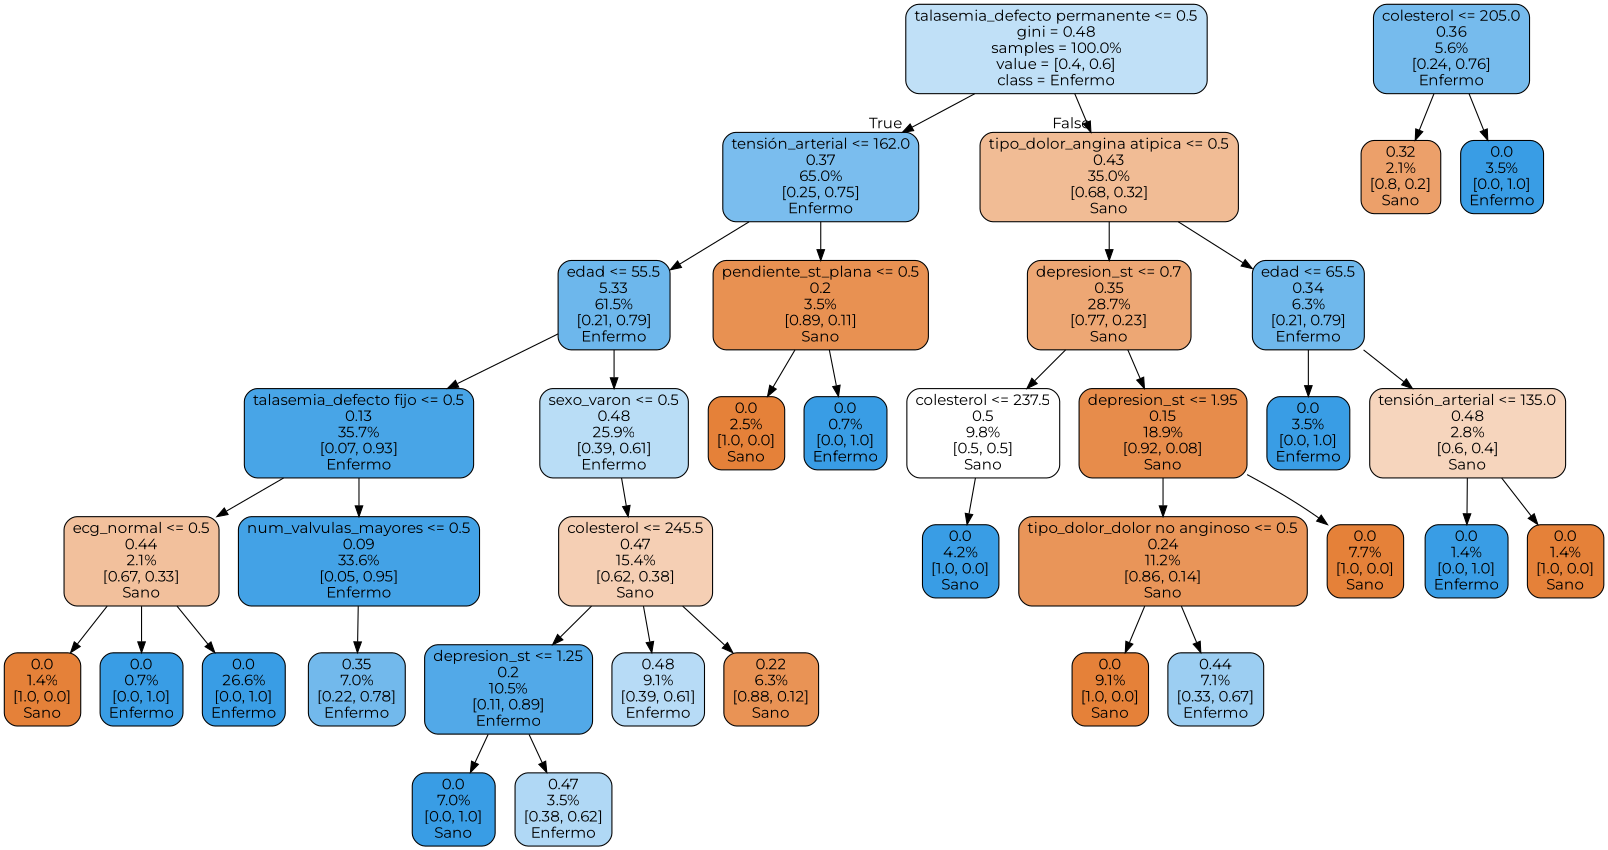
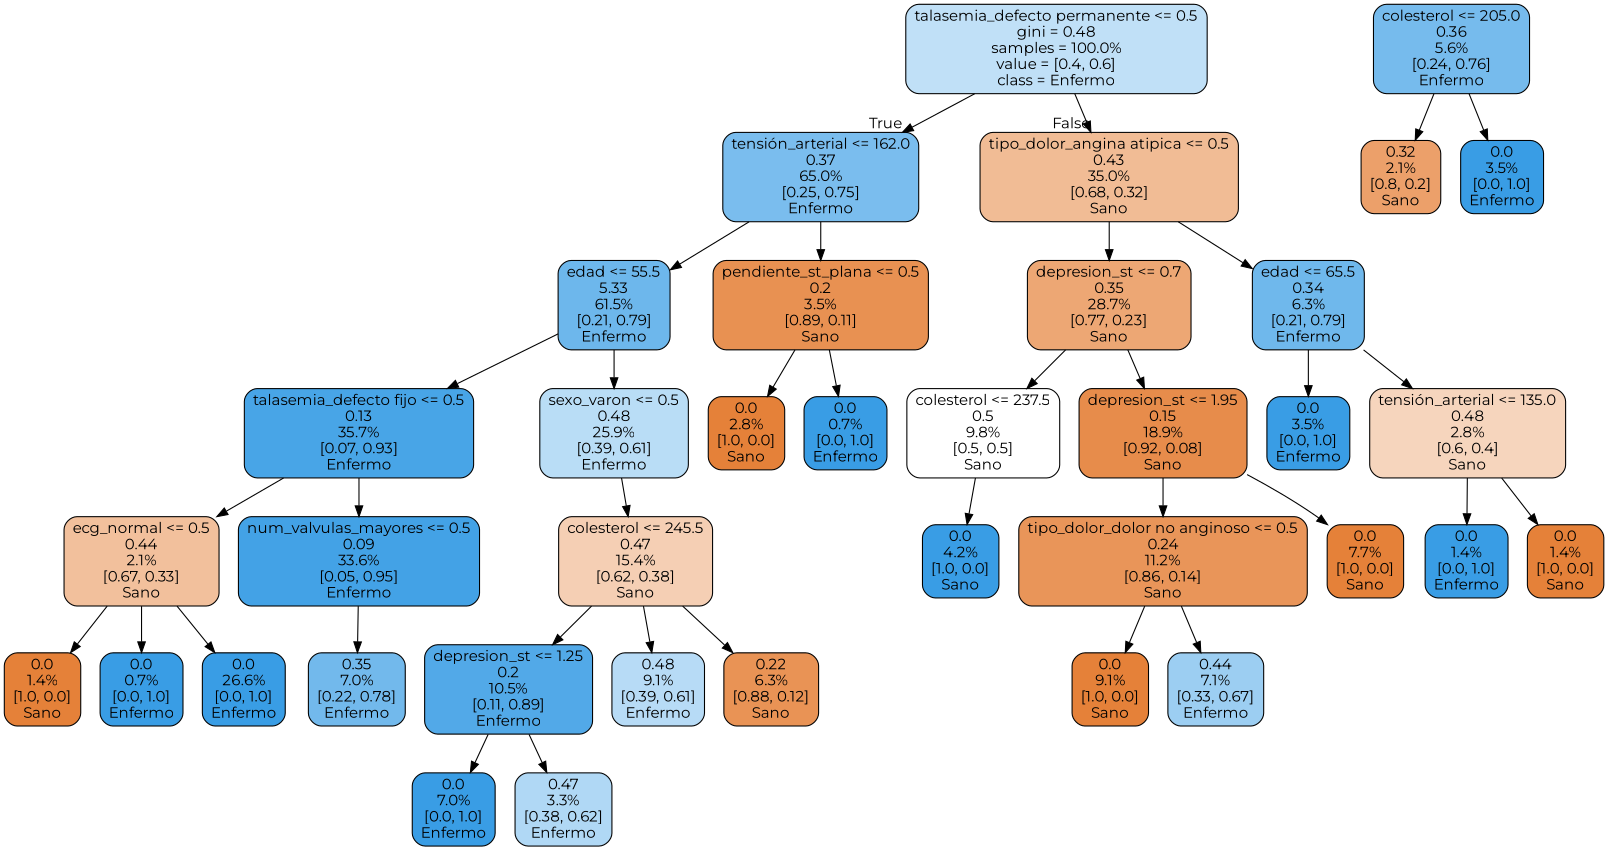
(746, 433) -> (746, 433)
(454, 809) -> (454, 809)
(563, 809) -> (563, 809)
